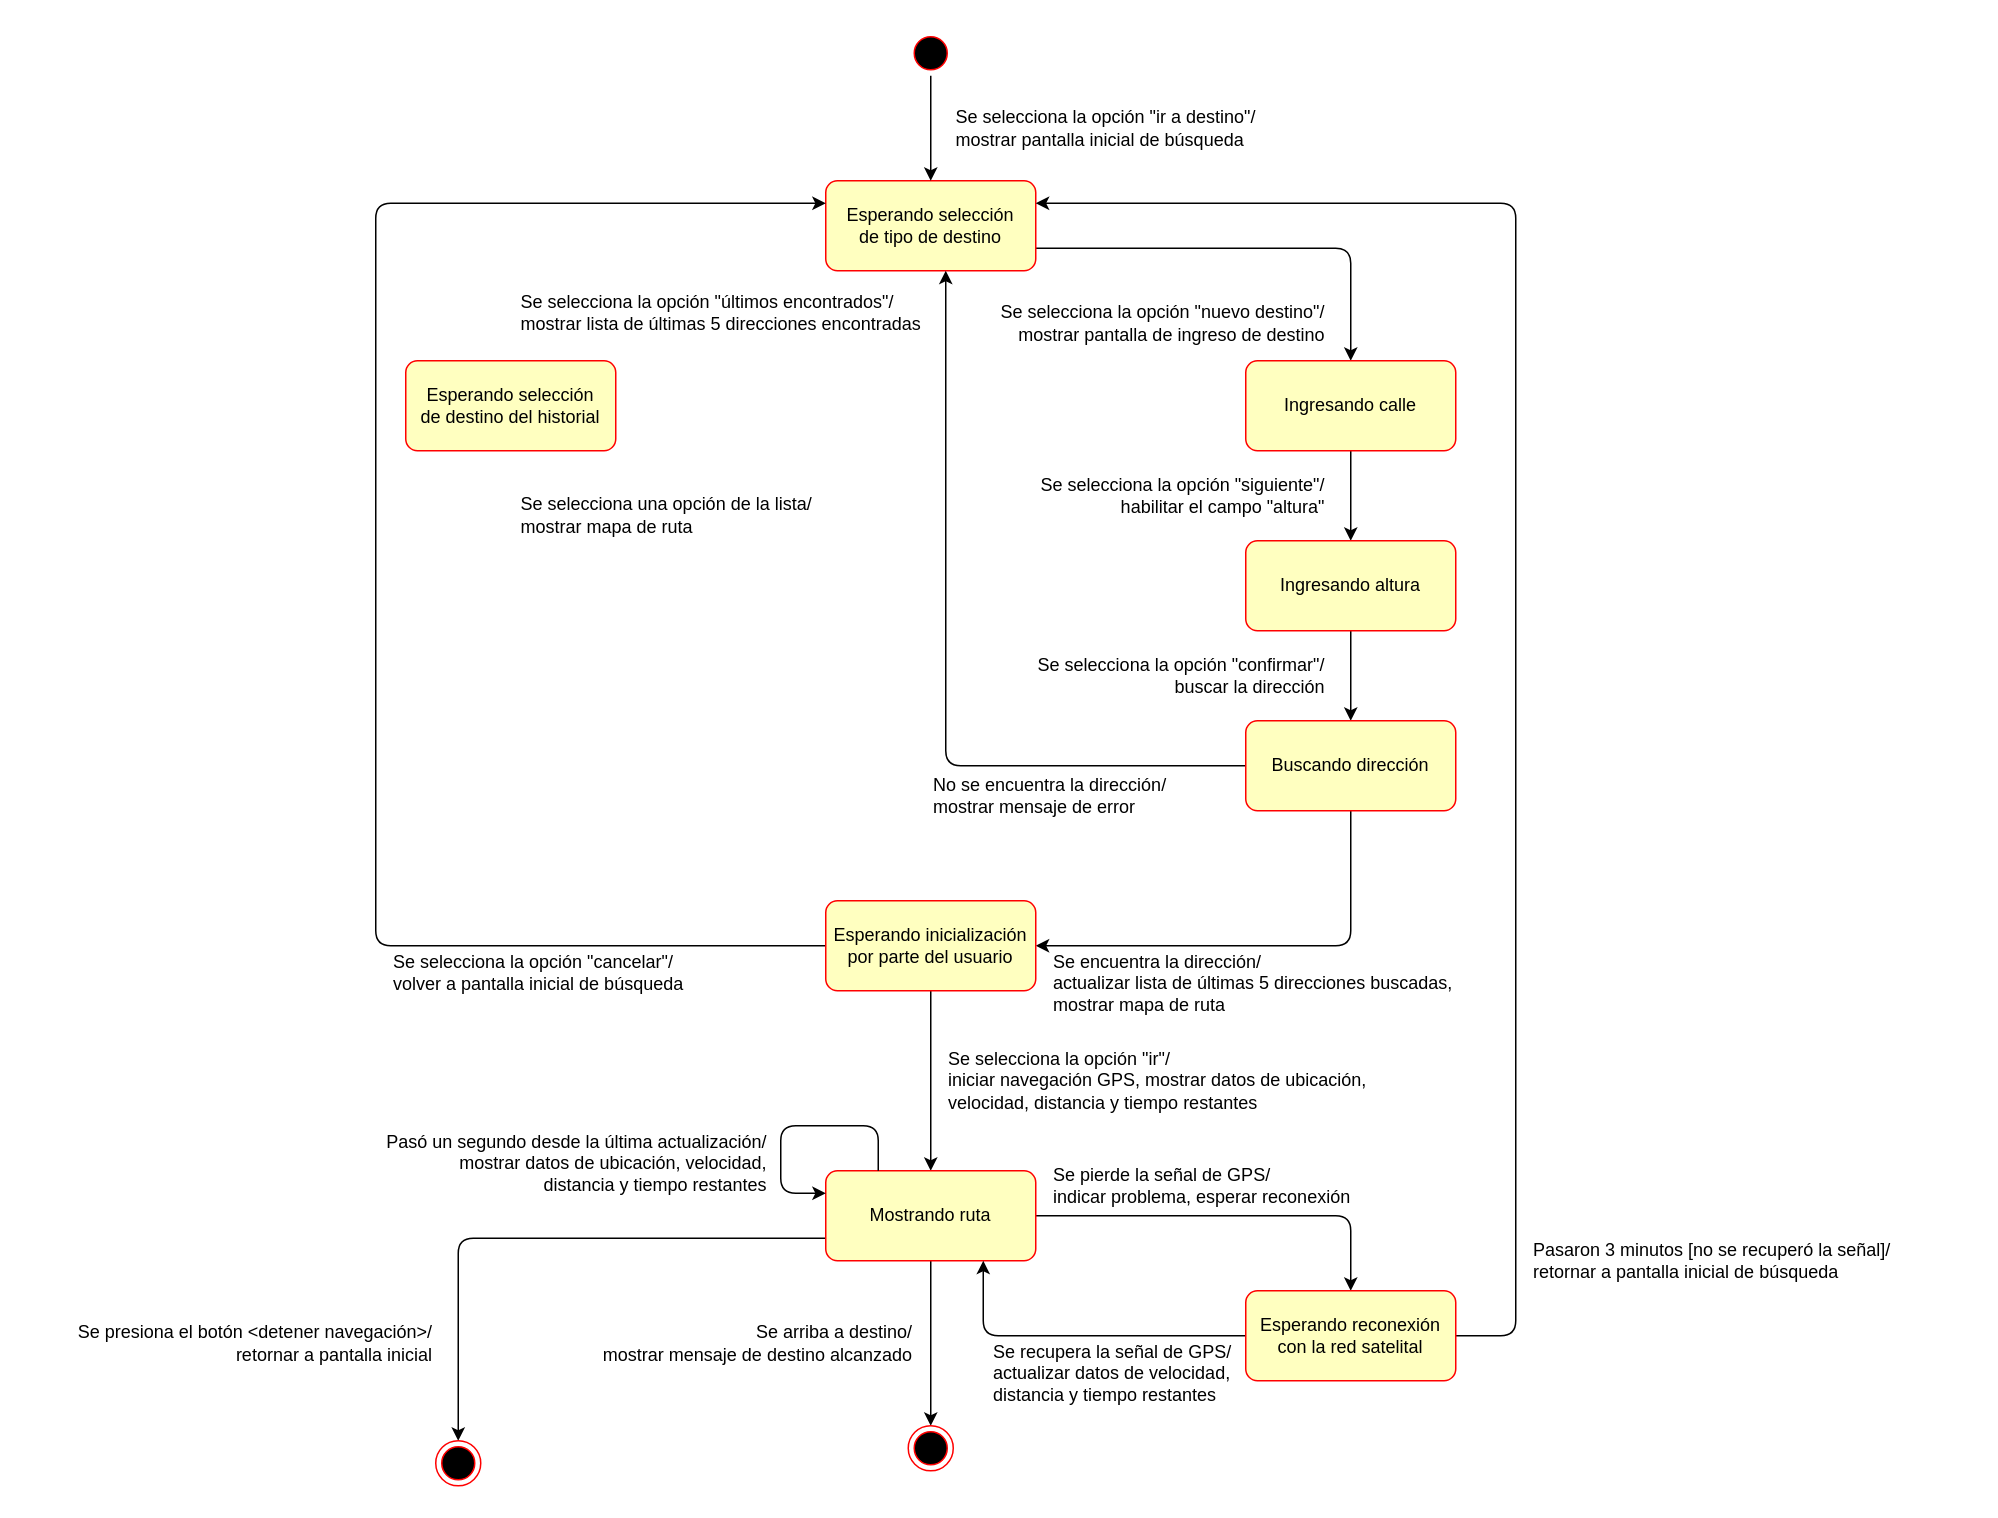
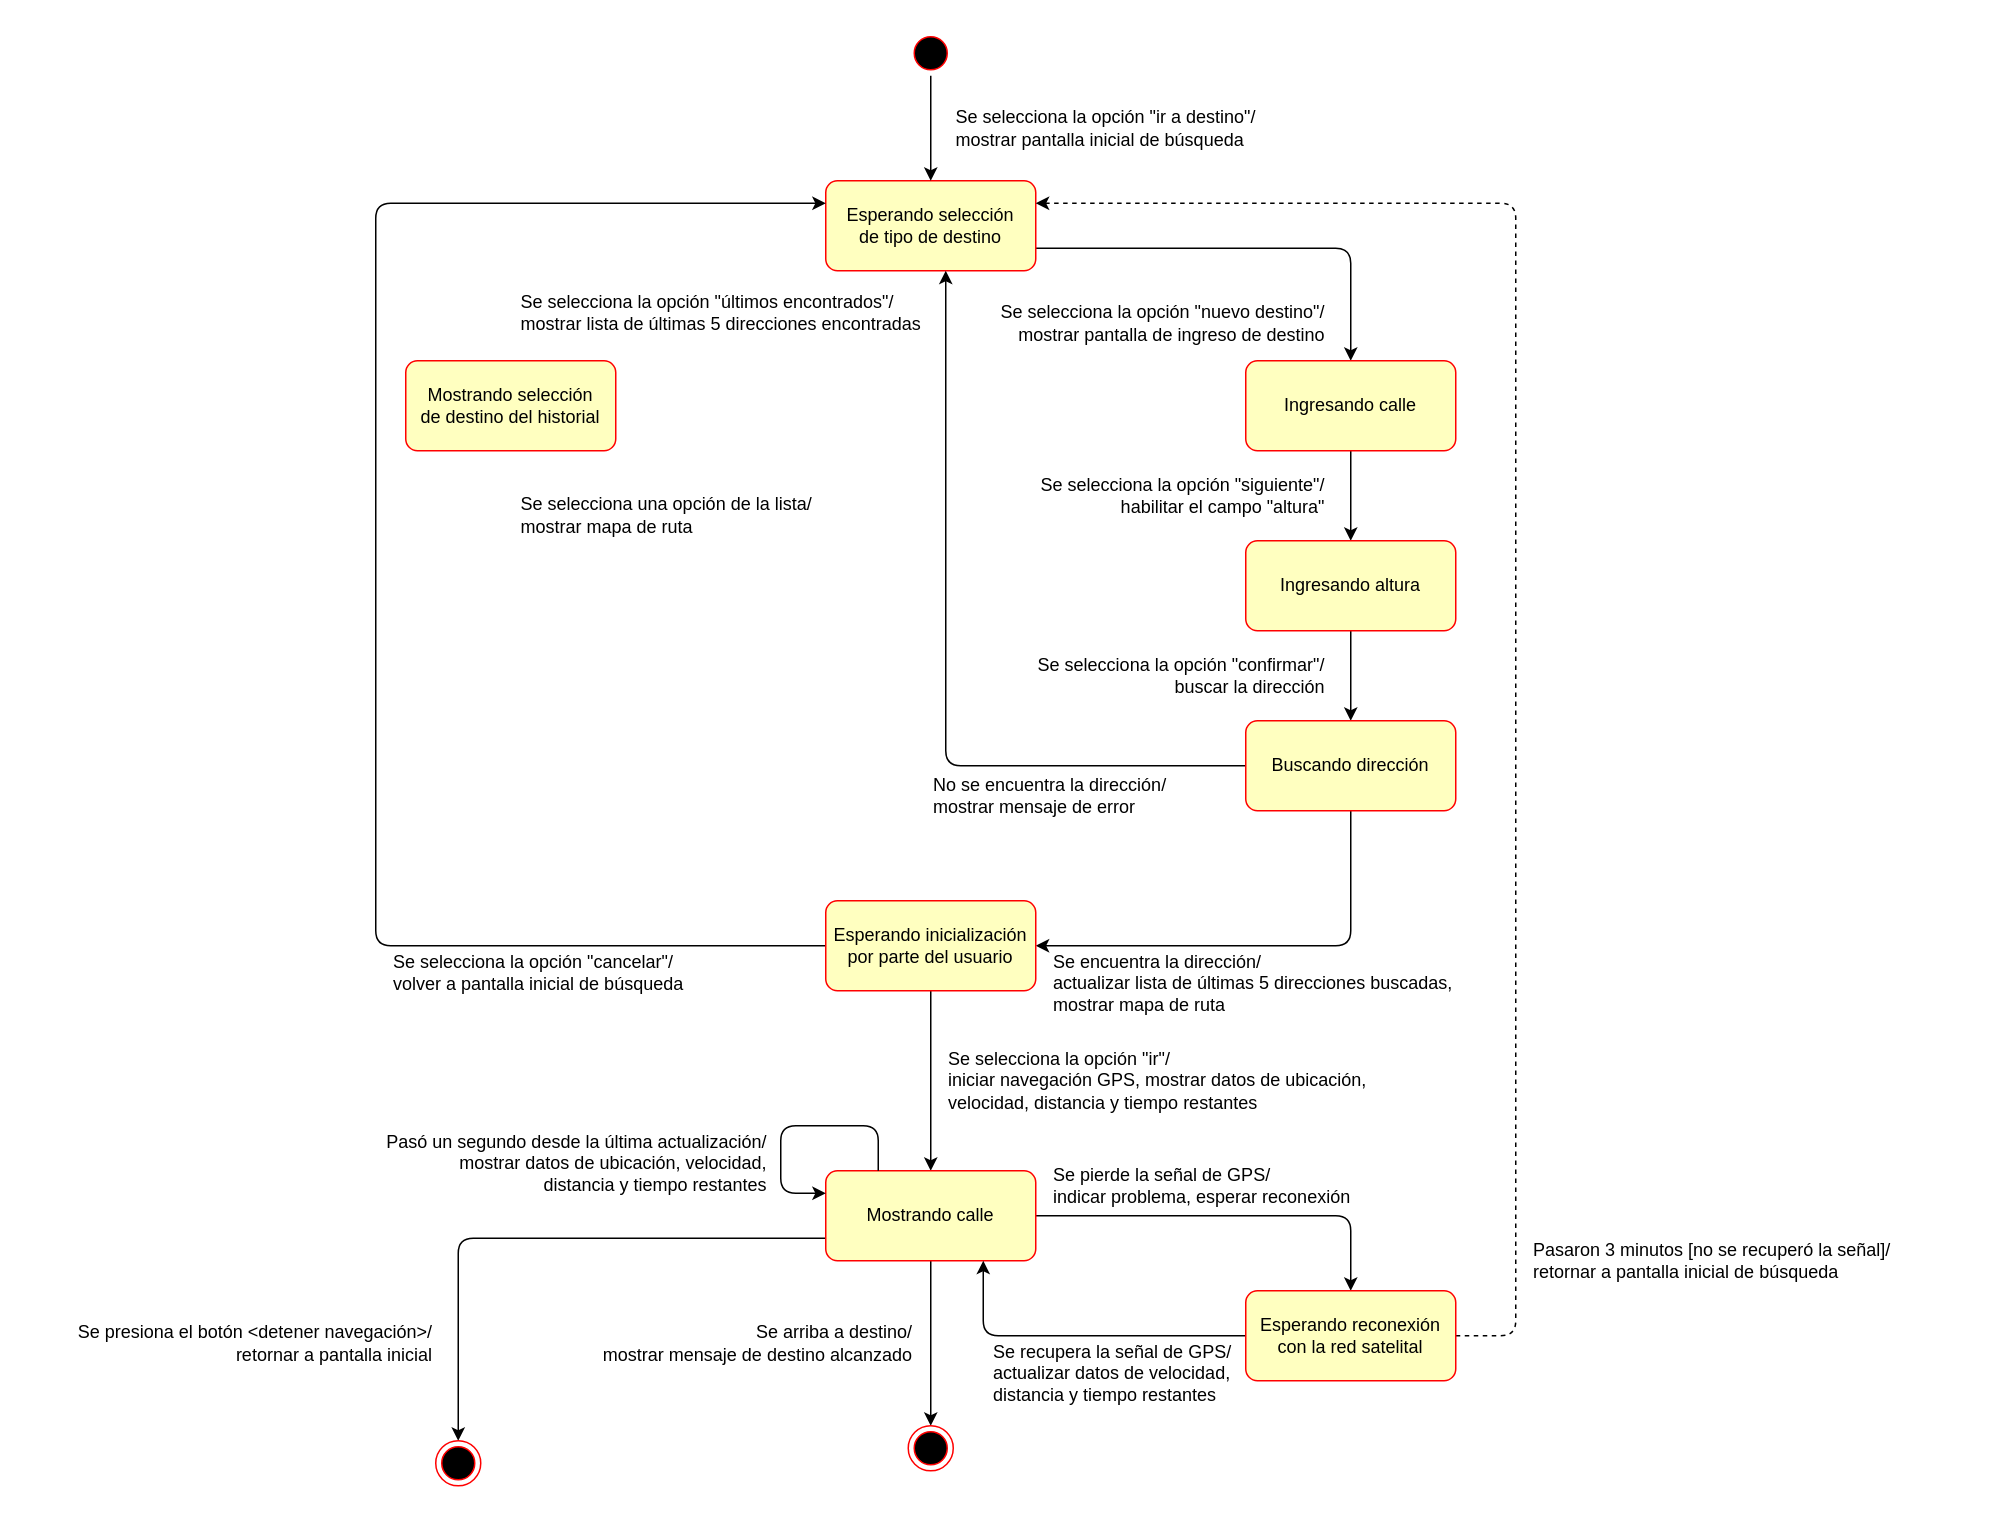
(511, 406) -> (511, 406)
(1516, 565) -> (1516, 565)
(931, 1216) -> (931, 1216)
